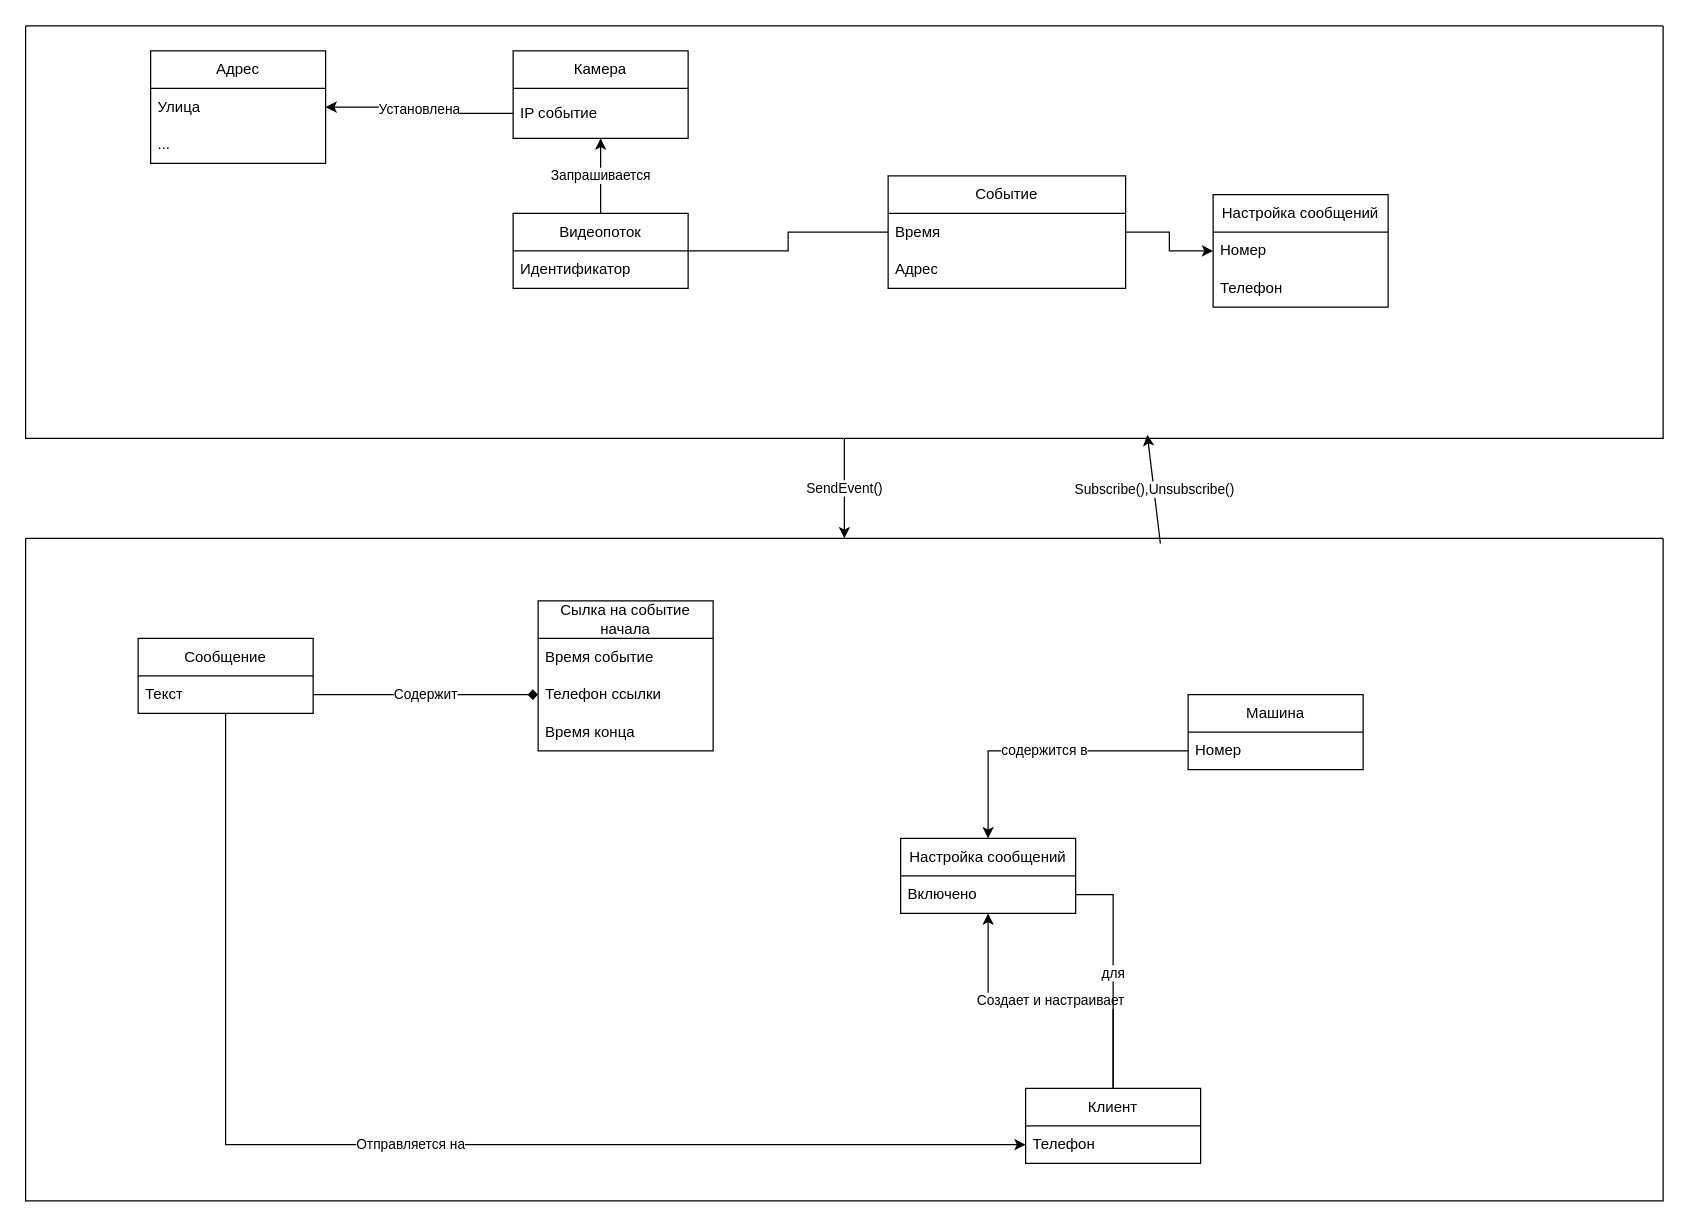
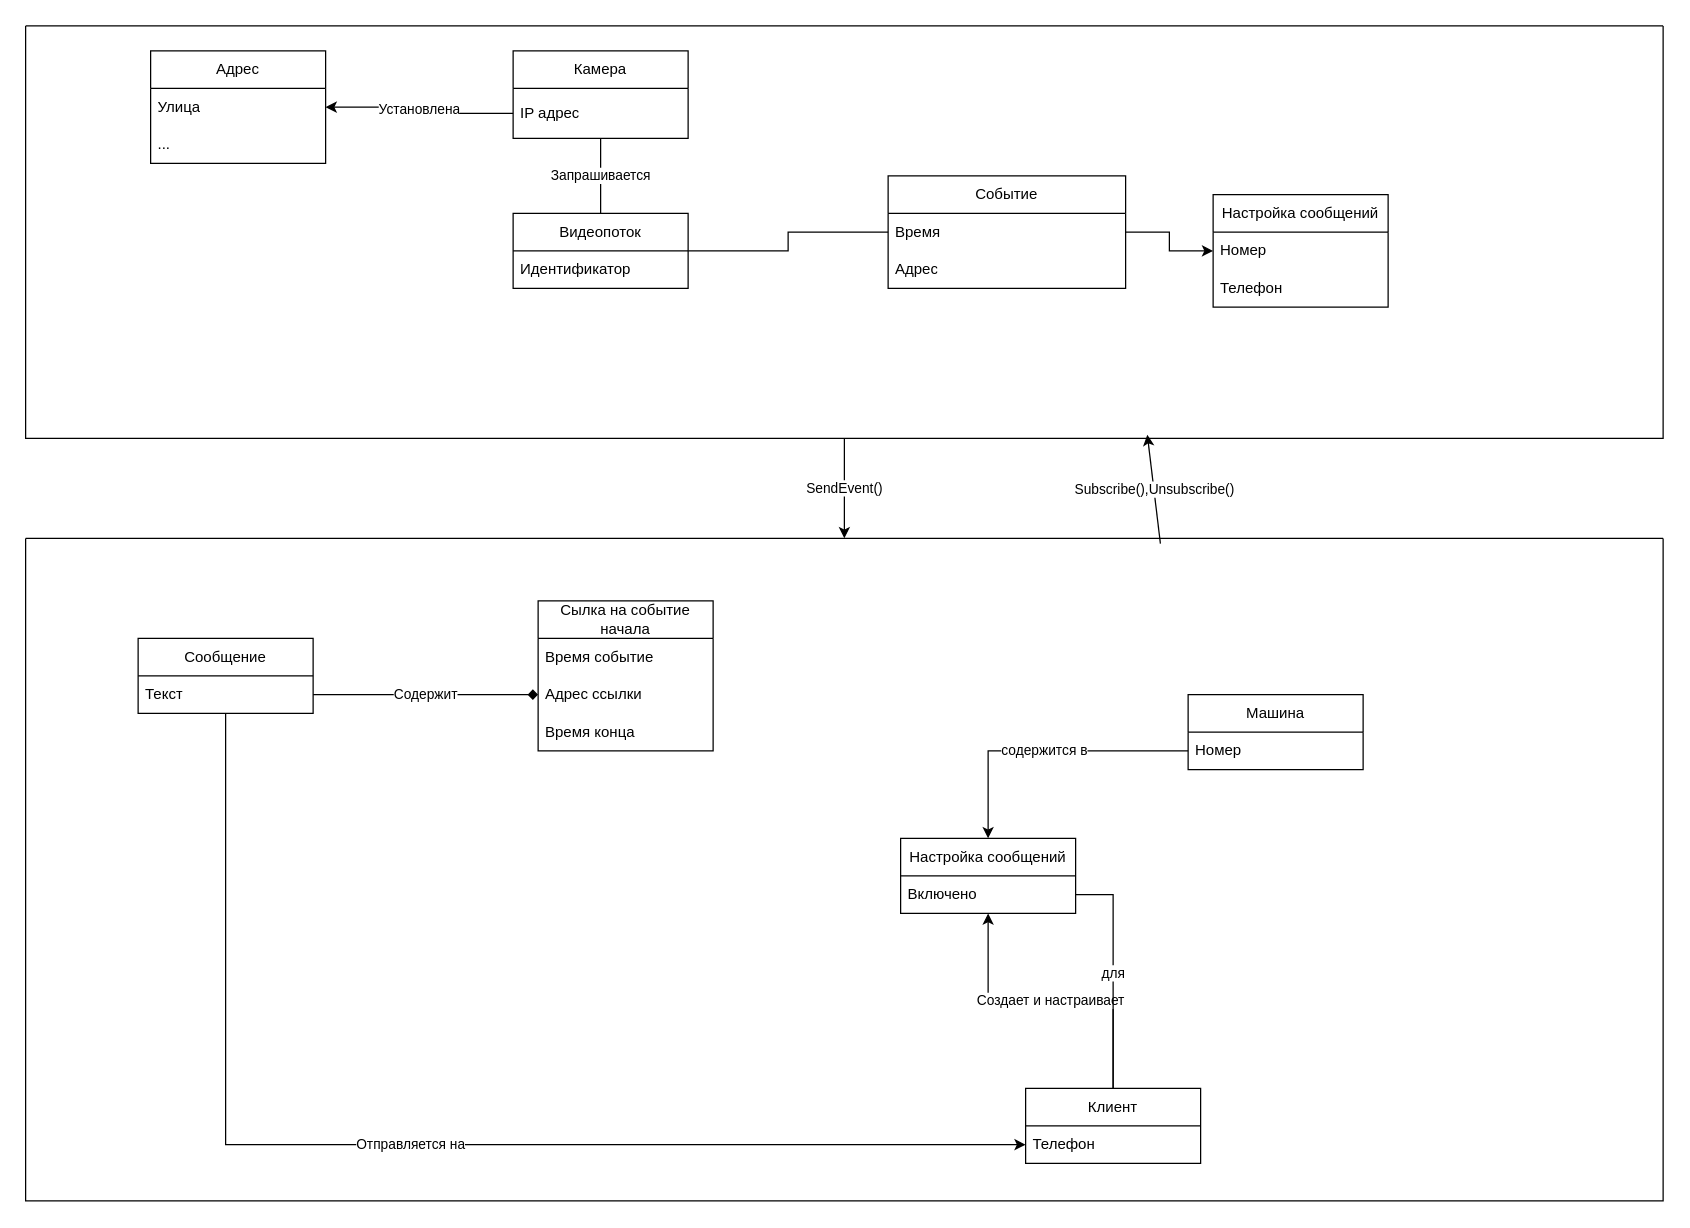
(561, 113) -> (552, 113)
(601, 148) -> (601, 146)
(602, 694) -> (594, 694)
